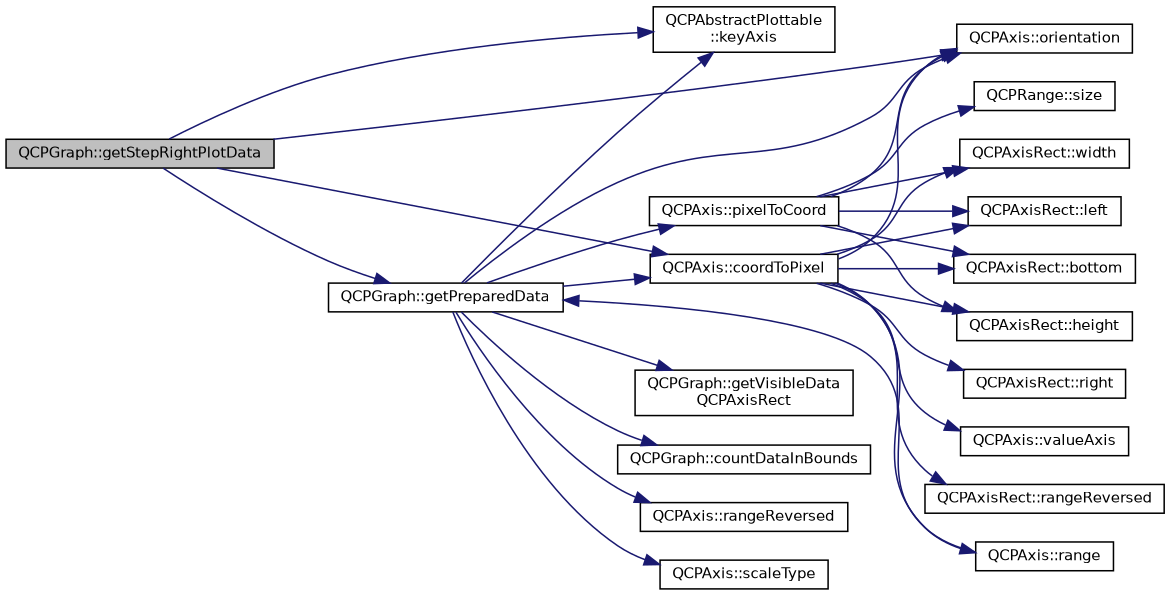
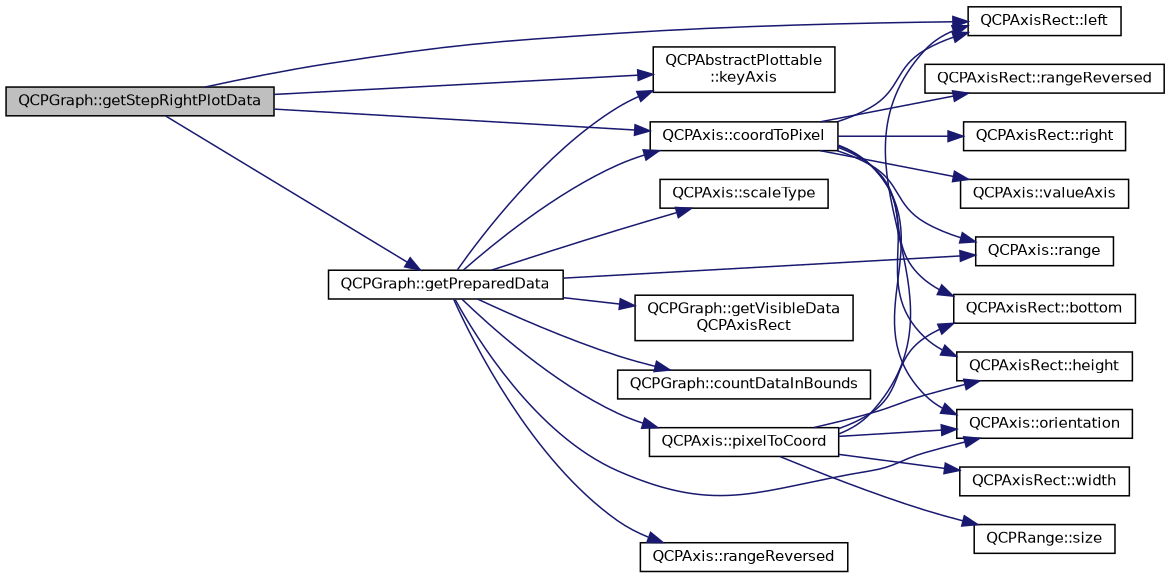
(608, 100) -> (577, 36)
(905, 200) -> none
(846, 343) -> (762, 267)
